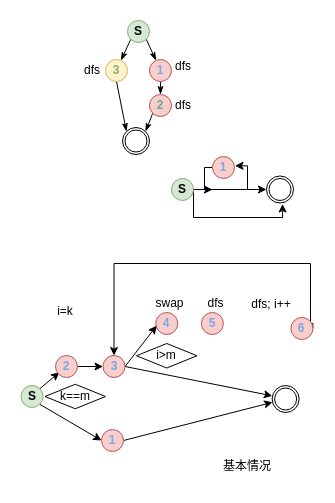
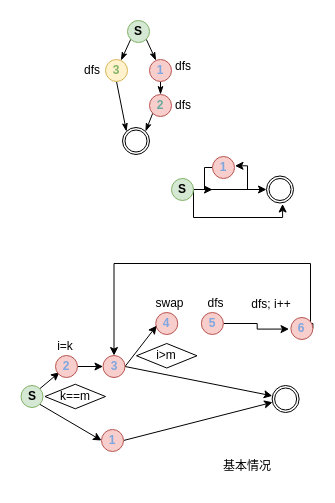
(66, 312) -> (66, 347)
none -> (255, 324)
